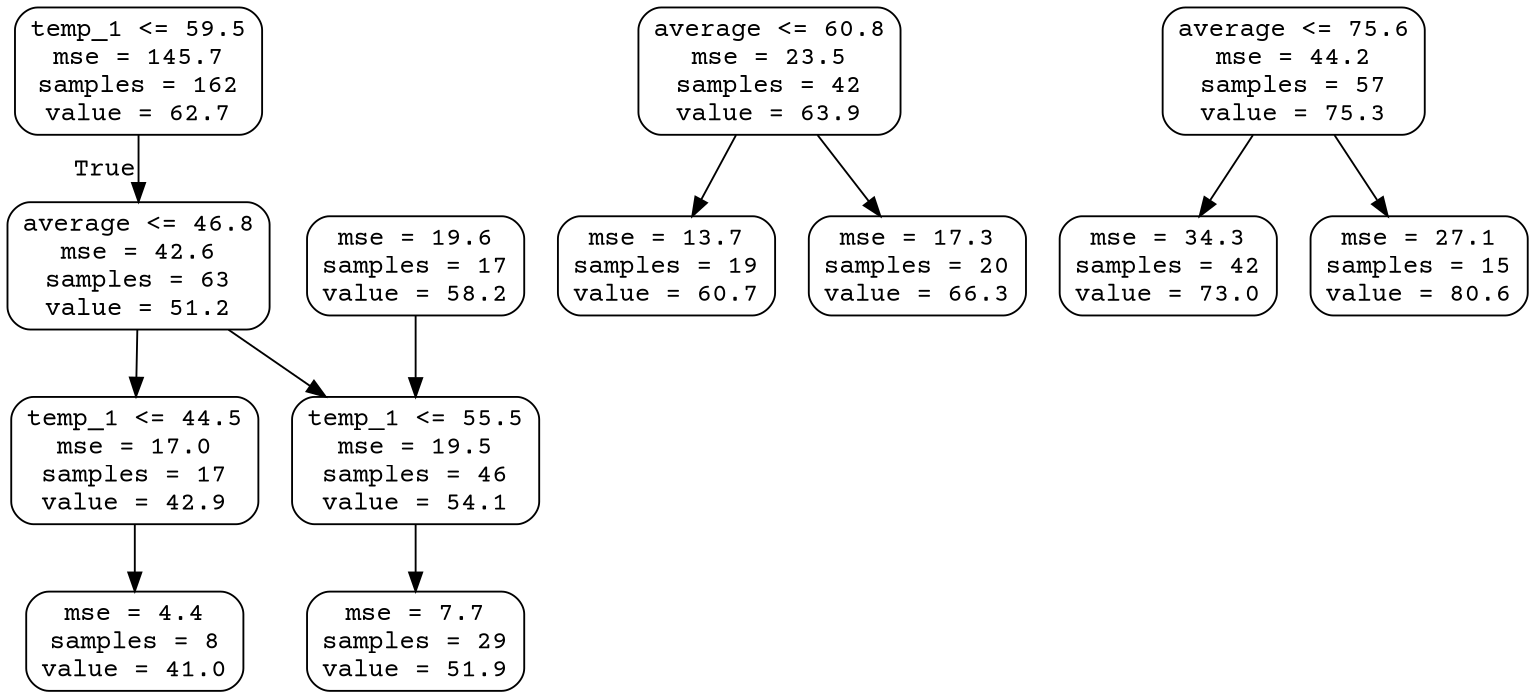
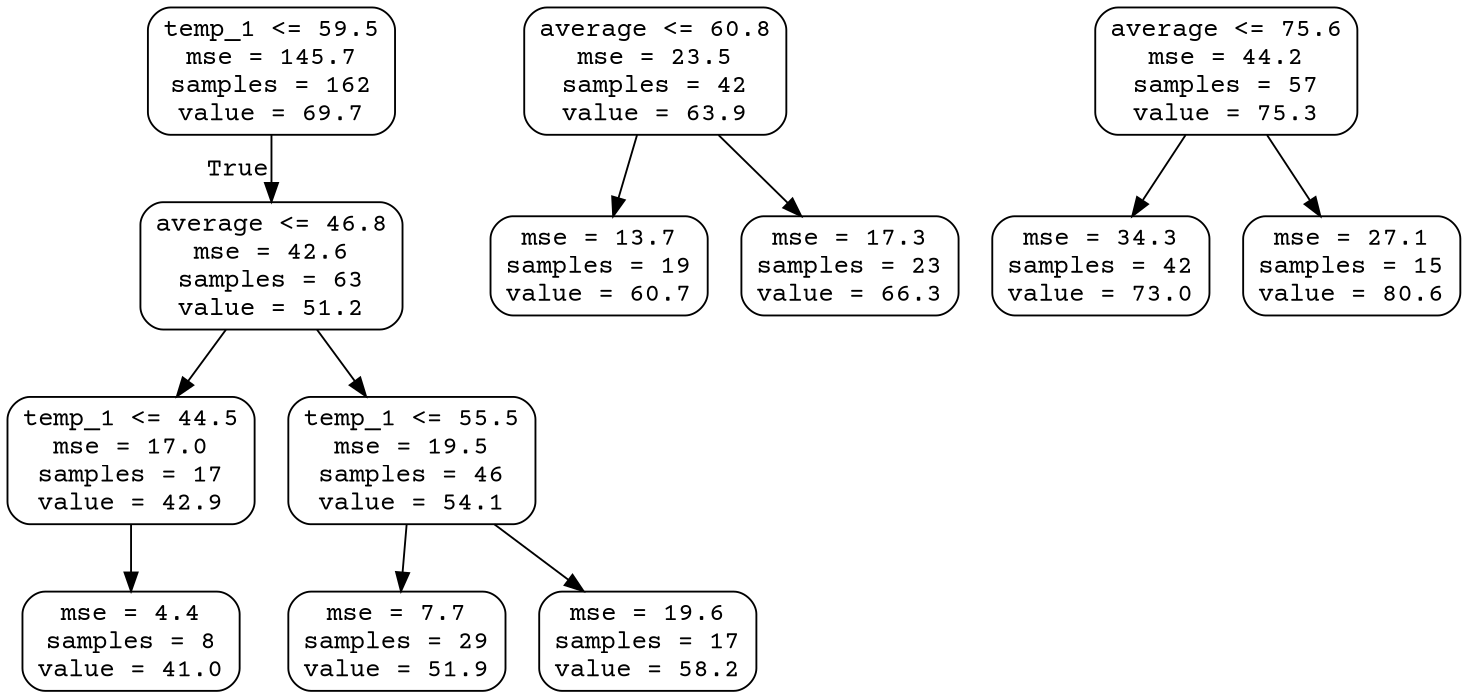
(139, 71) -> (271, 71)
(917, 266) -> (850, 266)
(416, 347) -> (531, 552)
